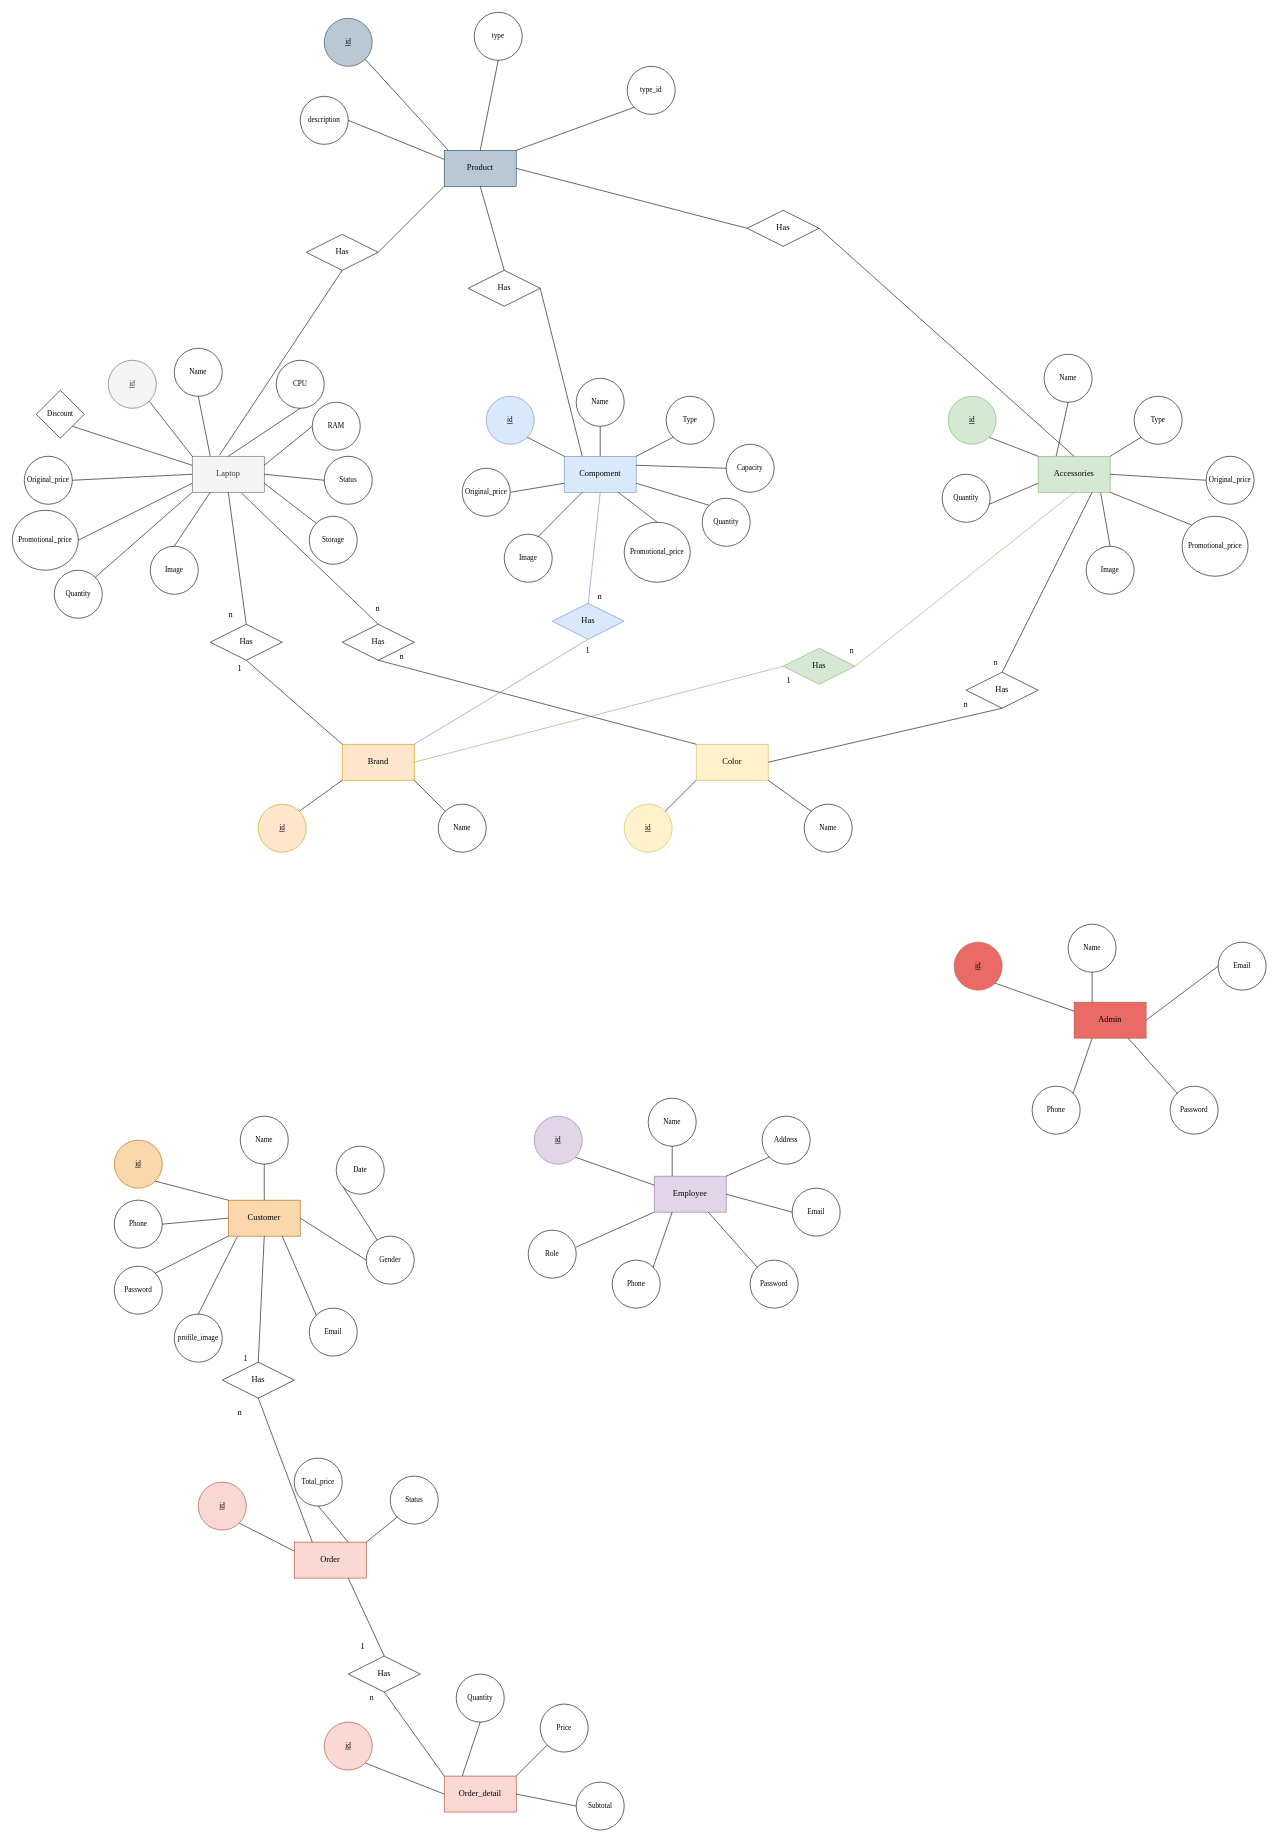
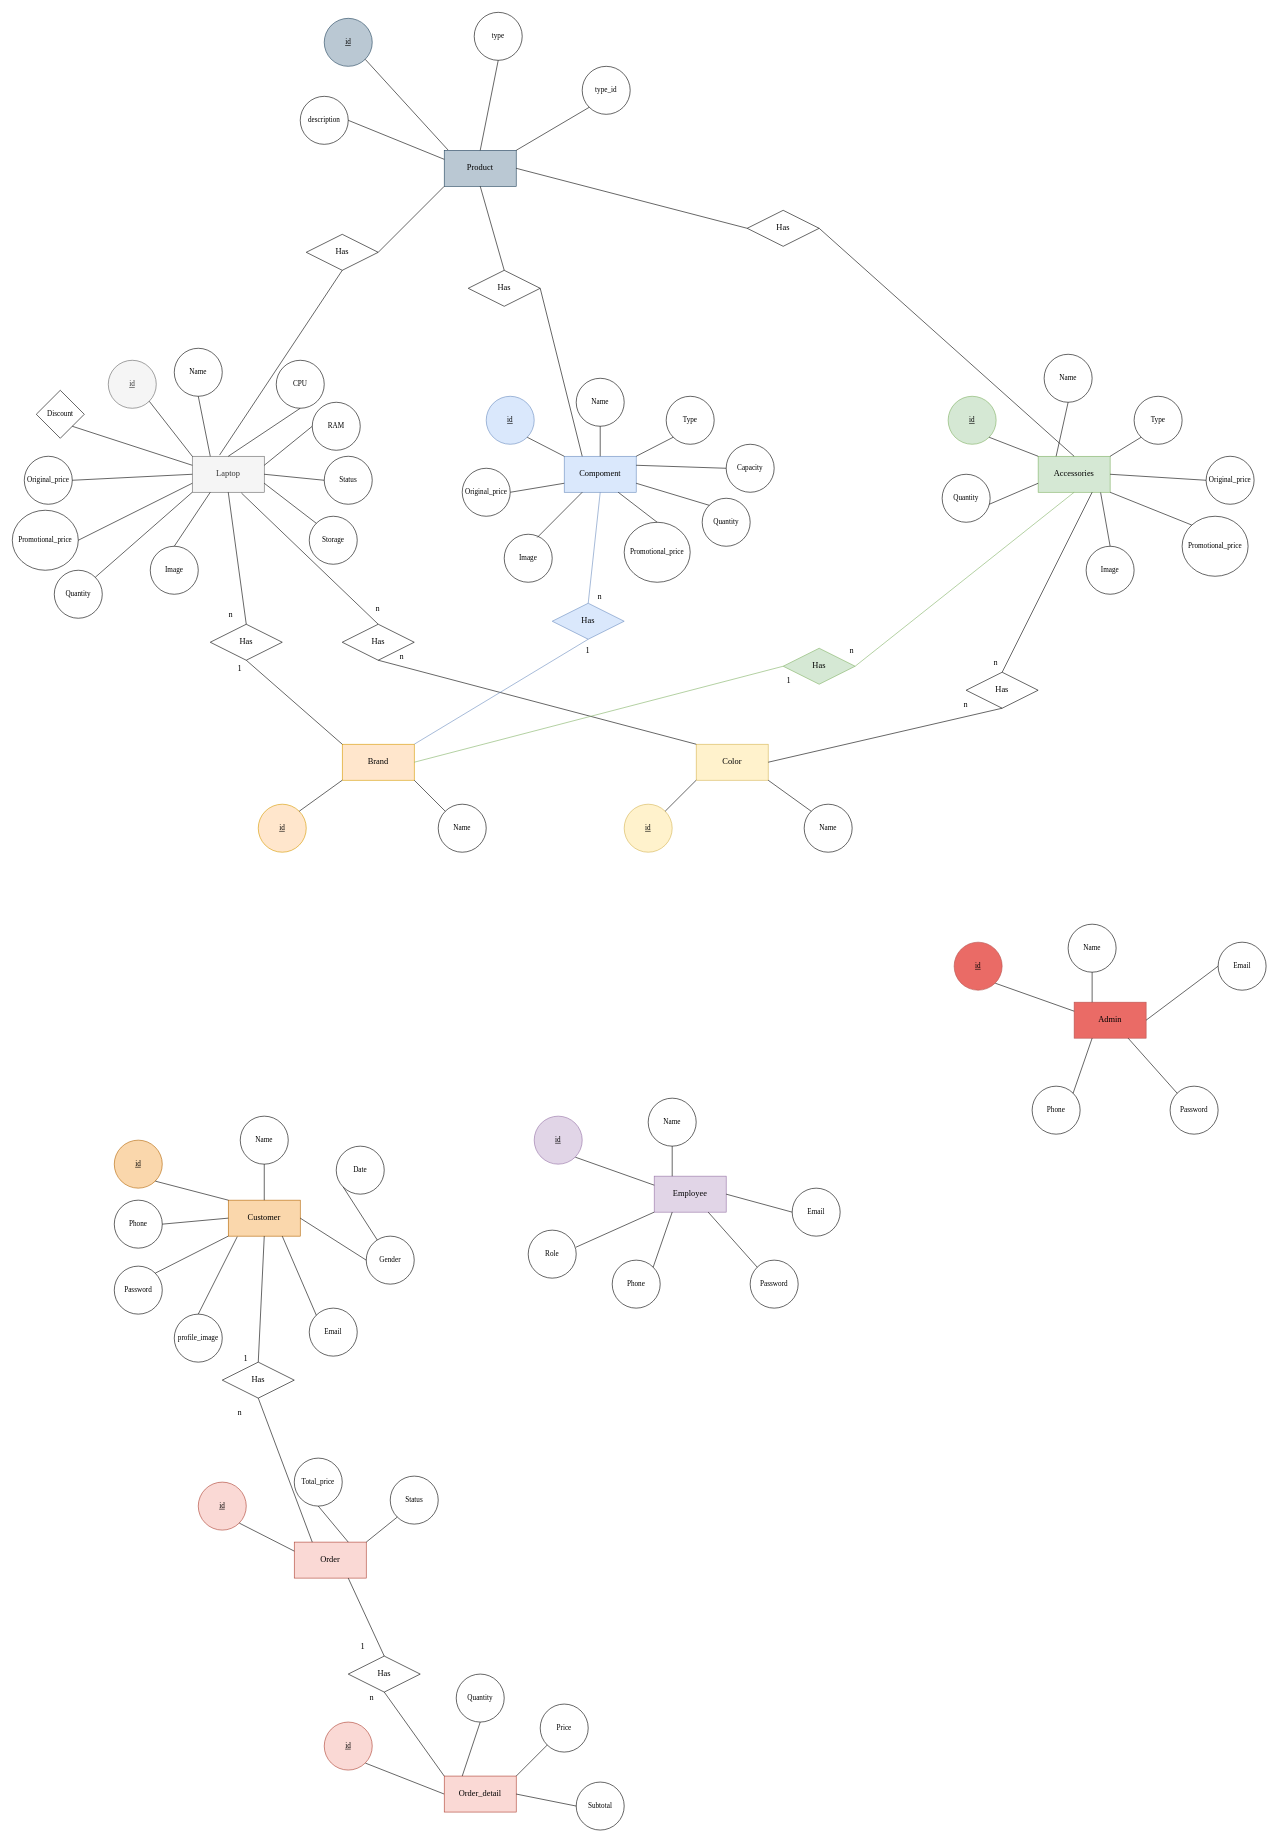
(651, 90) -> (606, 90)
(786, 1140) -> none
(747, 1167) -> none
